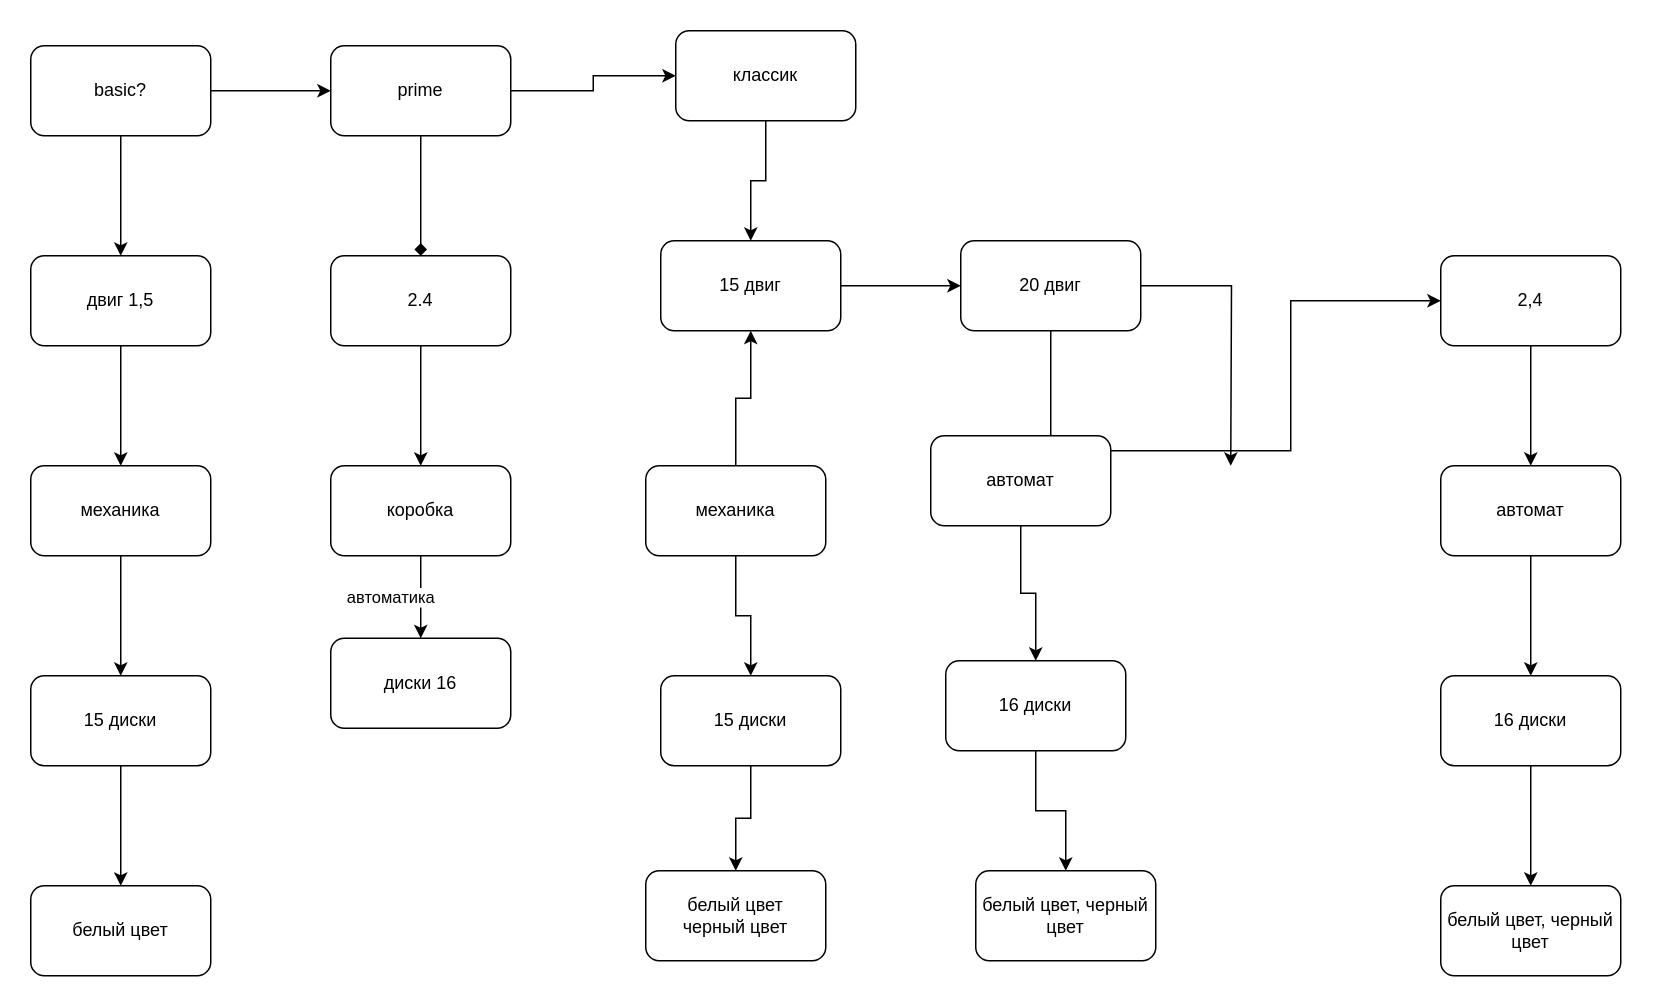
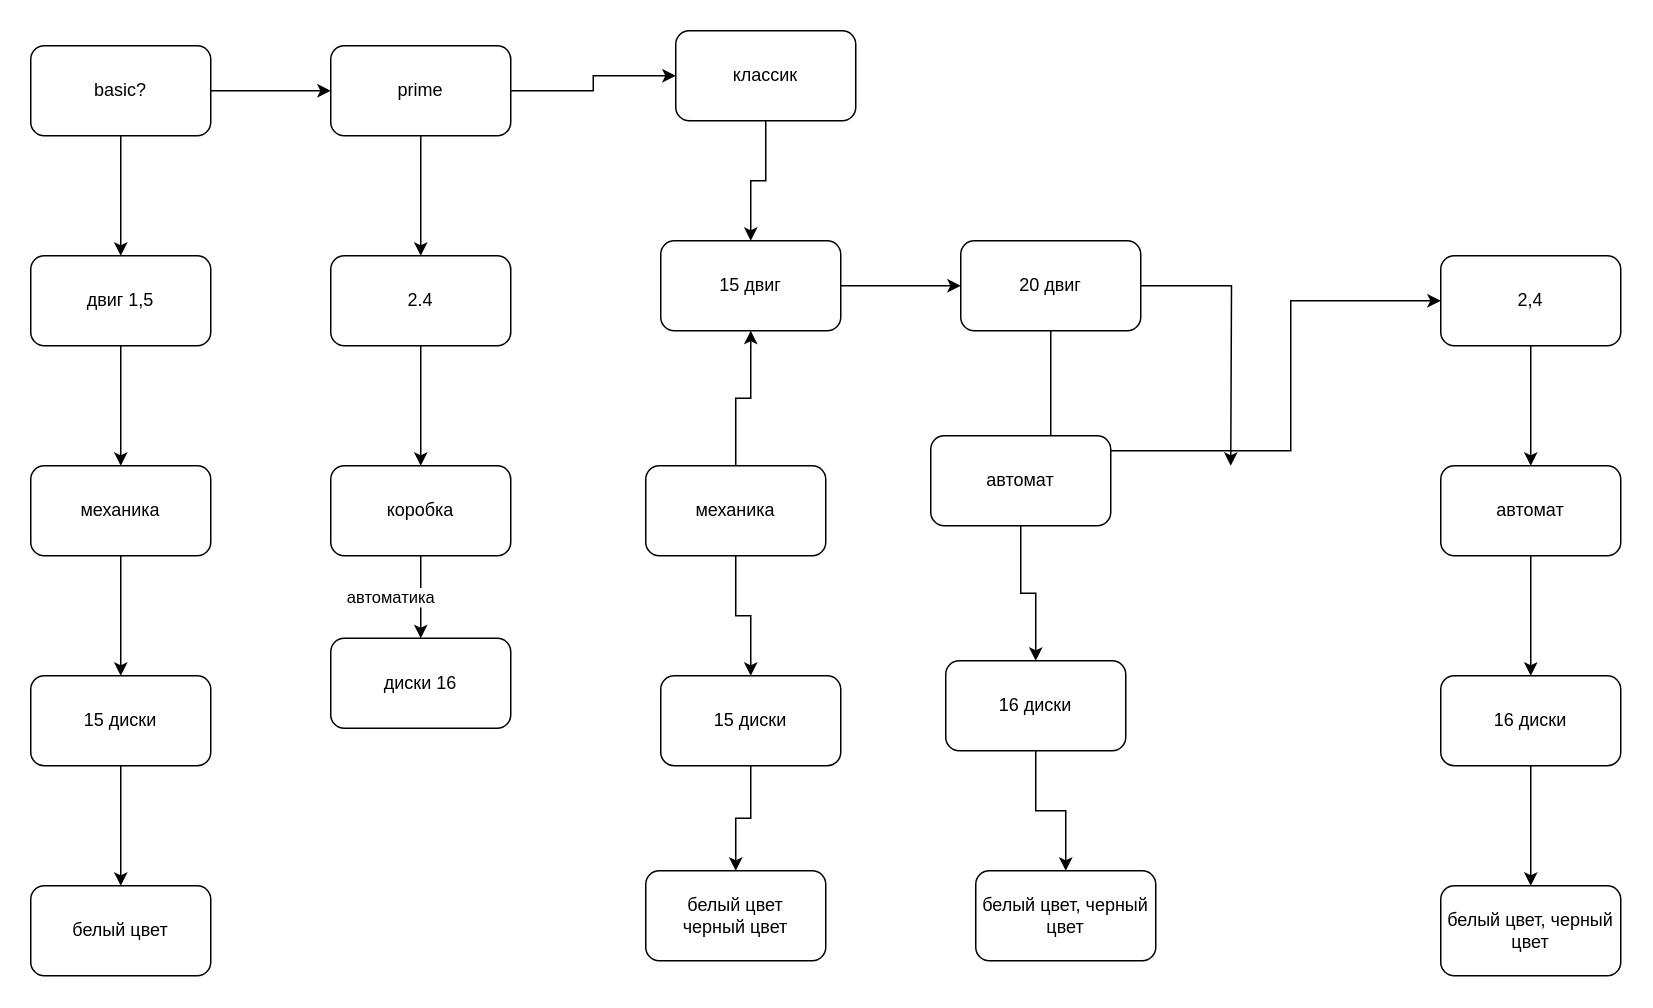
(421, 243) -> (421, 244)
